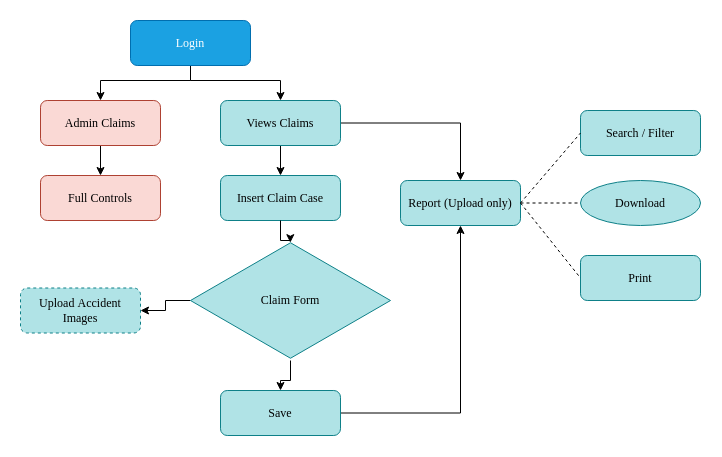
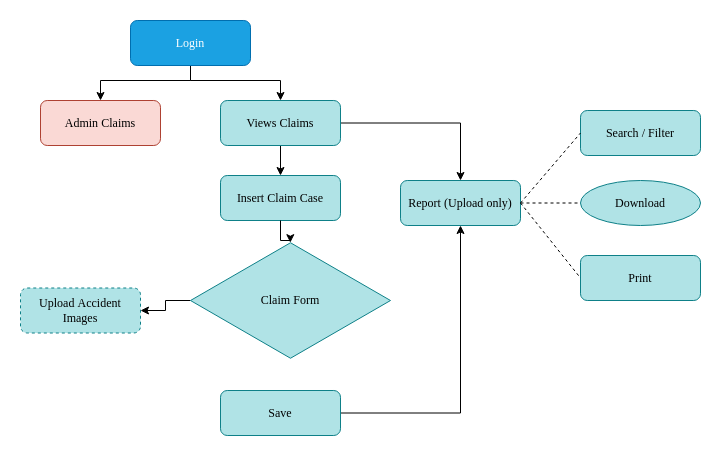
(101, 165) -> none
(101, 198) -> none
(291, 377) -> none
